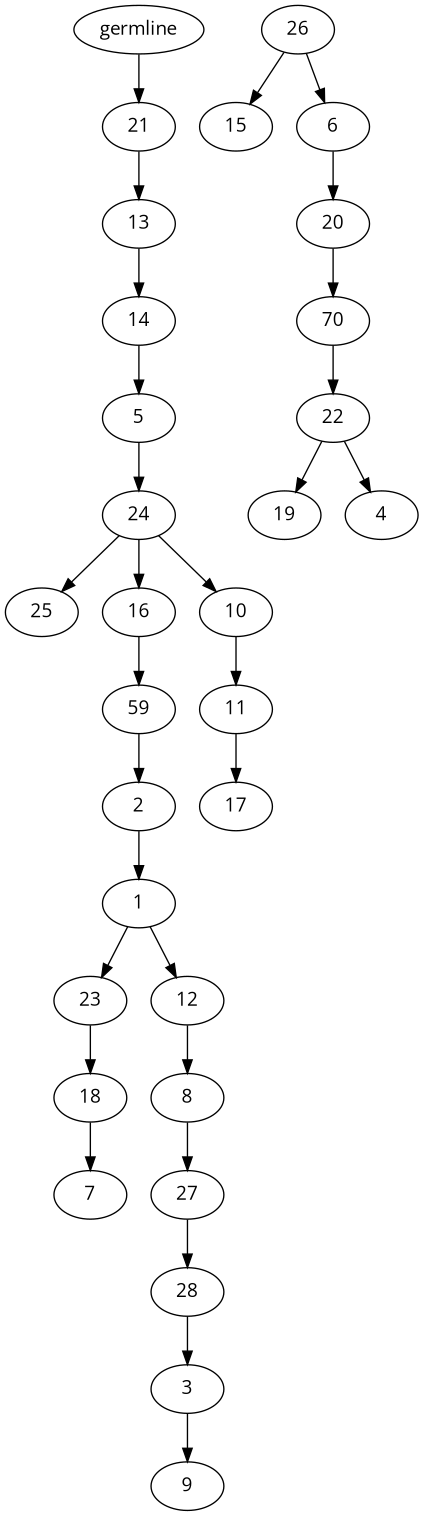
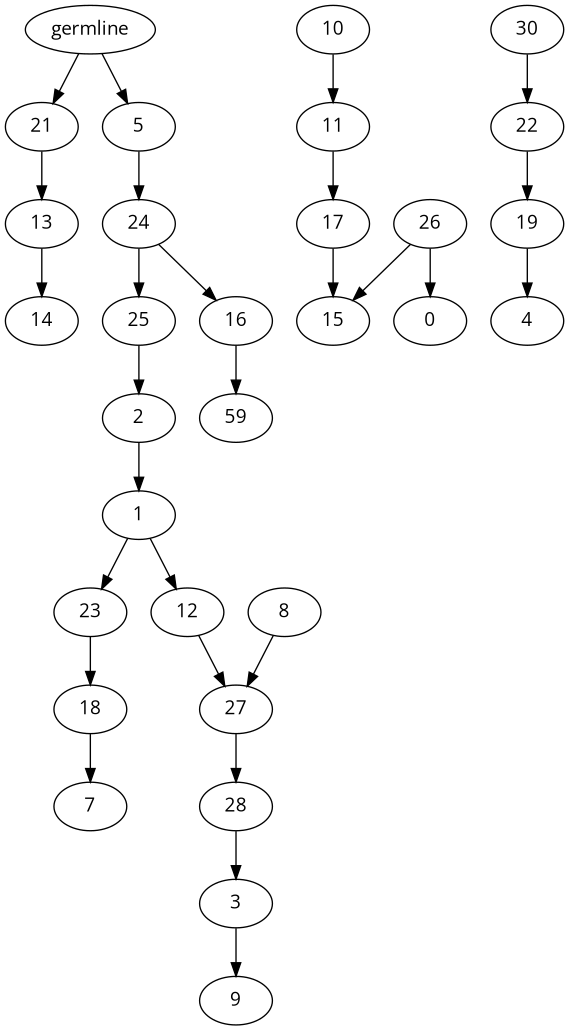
(333, 127) -> (430, 321)
(333, 224) -> none
none -> (333, 266)
(333, 321) -> (527, 30)
(139, 363) -> (112, 73)
(354, 461) -> (527, 266)
(182, 559) -> none
(139, 751) -> (139, 363)
(187, 1043) -> (209, 655)
